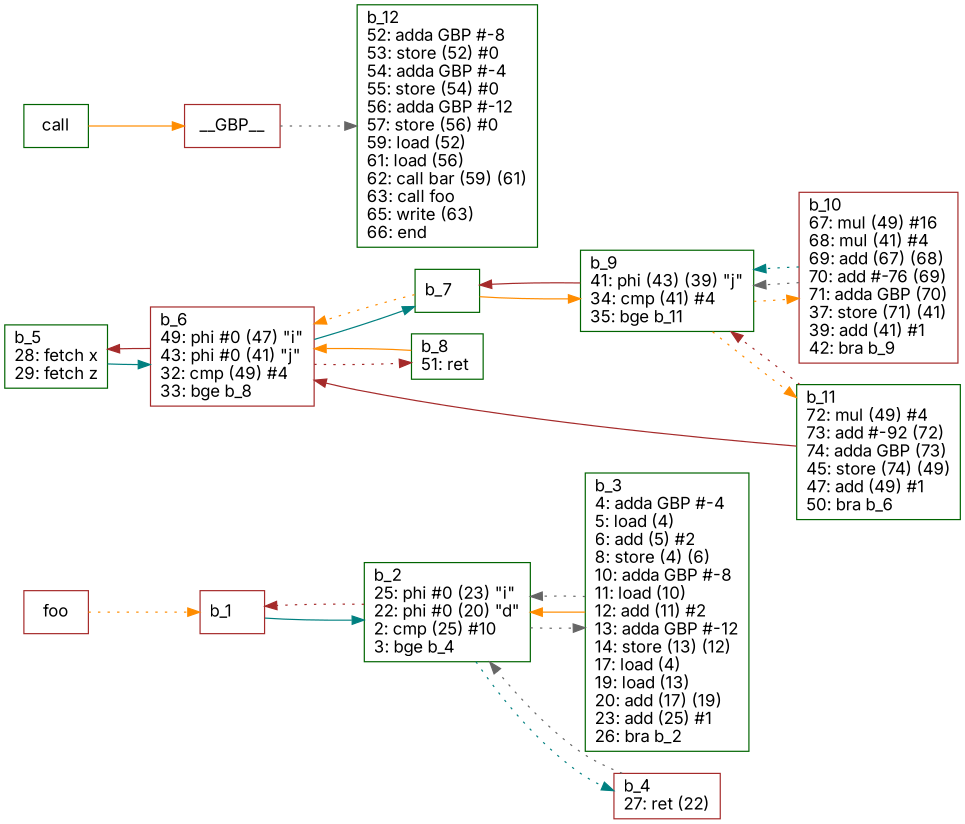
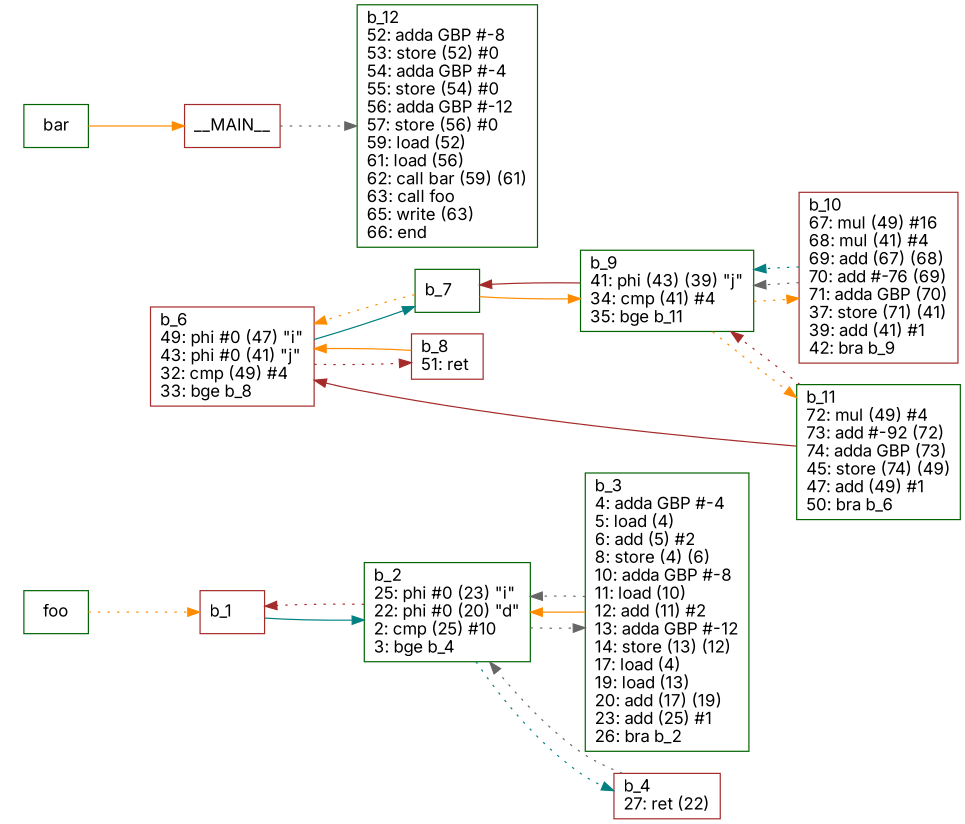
(56, 126) -> (56, 126)
(232, 126) -> (232, 126)
(56, 357) -> none
(447, 357) -> (447, 357)
(56, 612) -> (56, 612)
